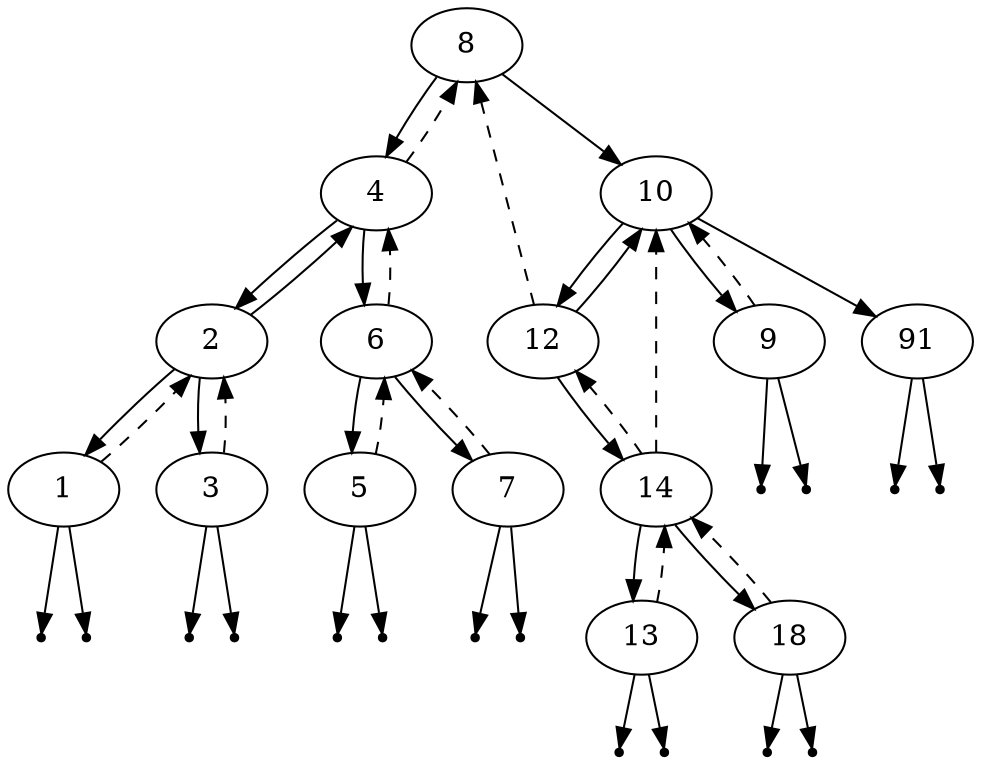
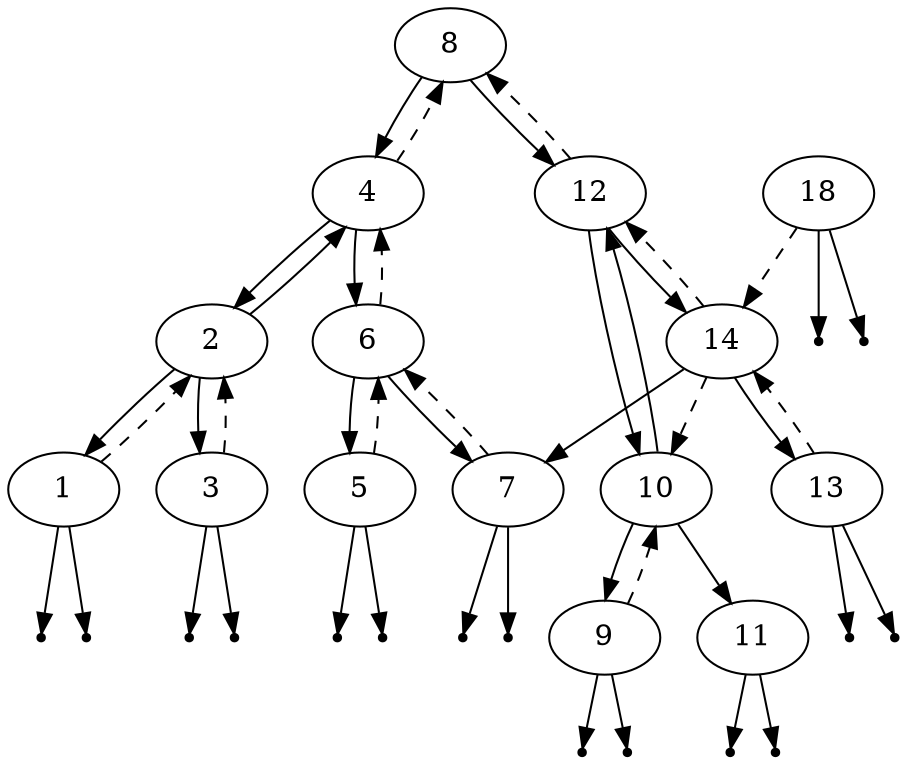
(553, 113) -> (503, 116)
(917, 341) -> (753, 638)
(706, 561) -> (615, 416)
